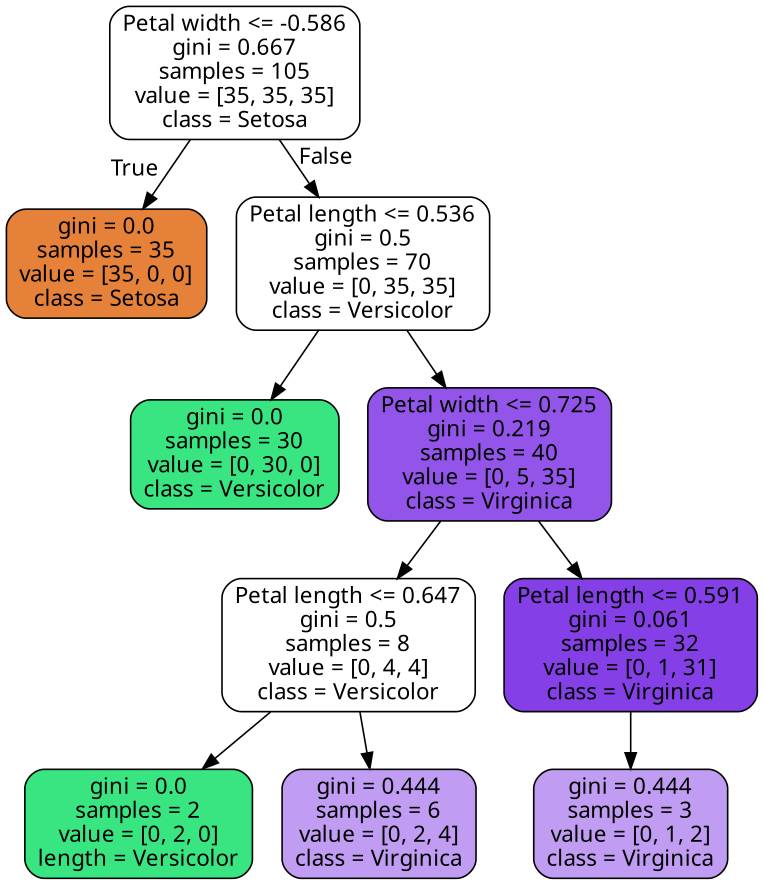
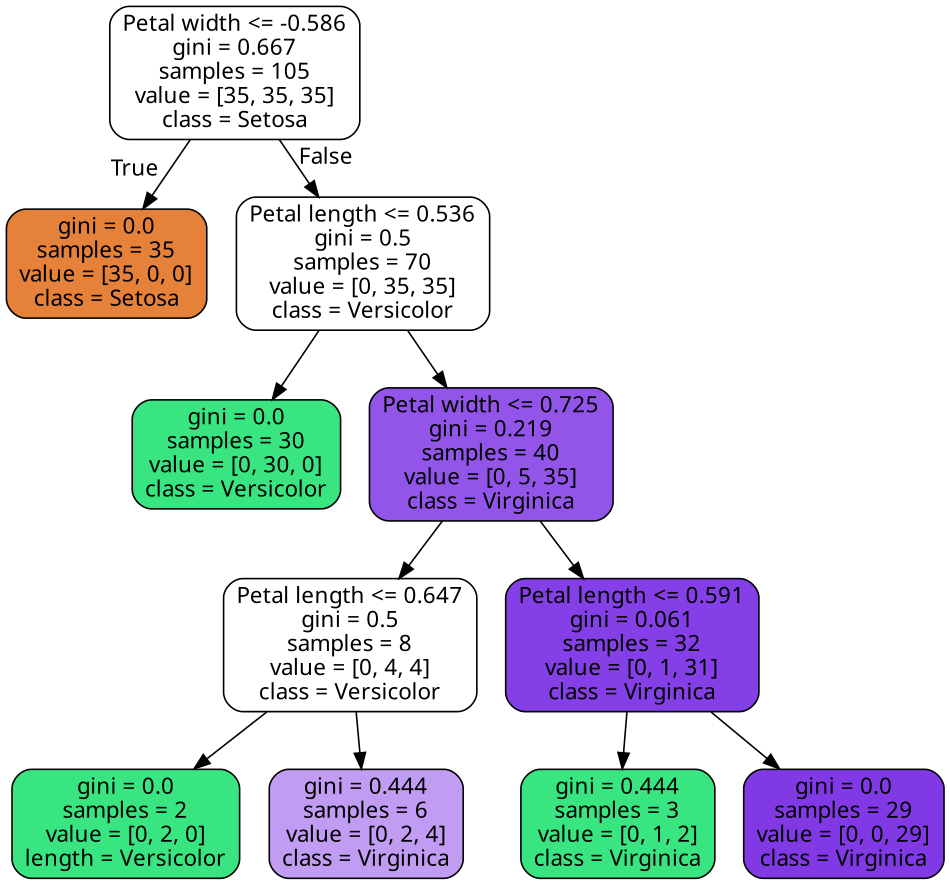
(631, 824) -> (618, 824)
none -> (844, 824)
